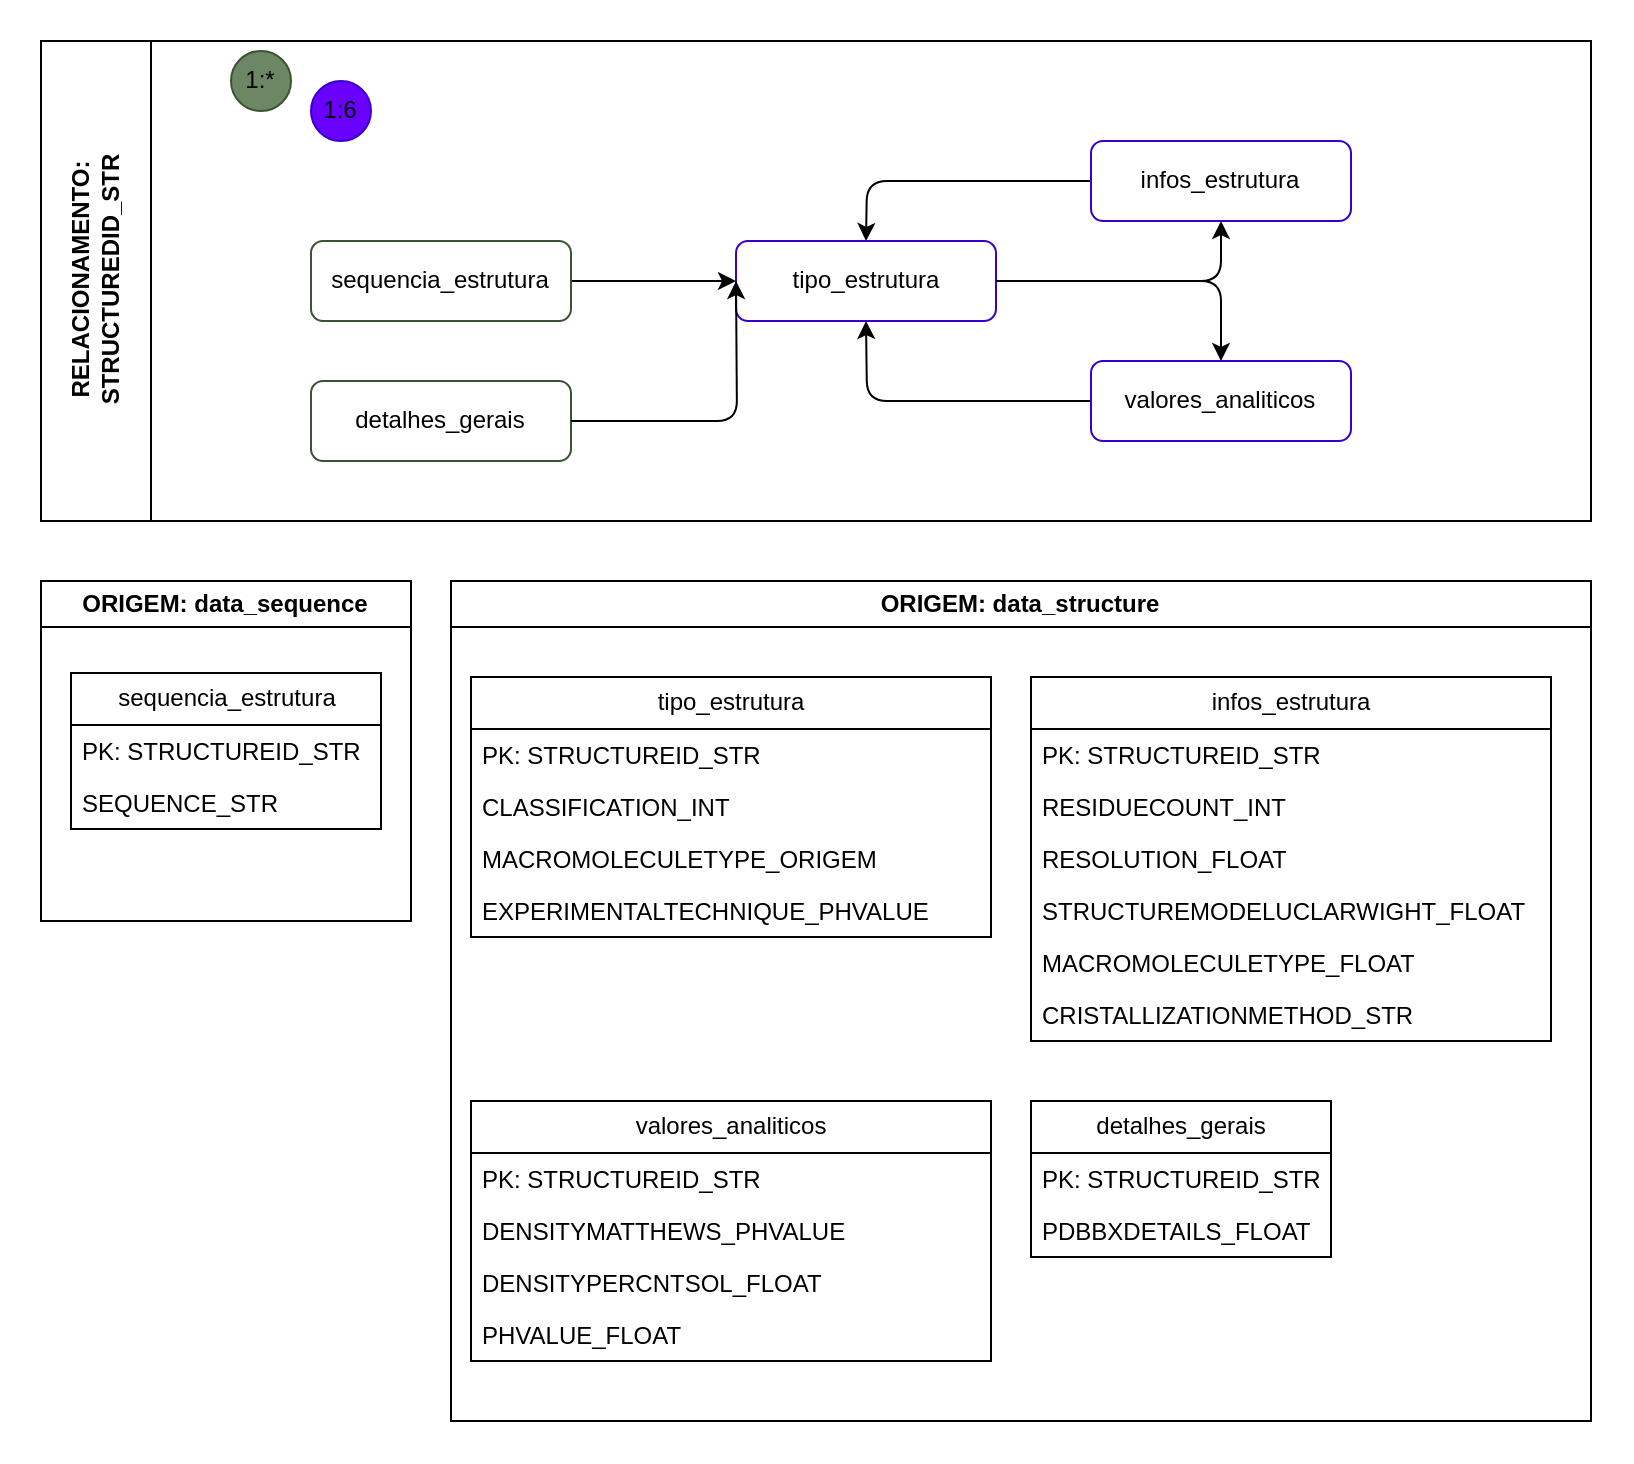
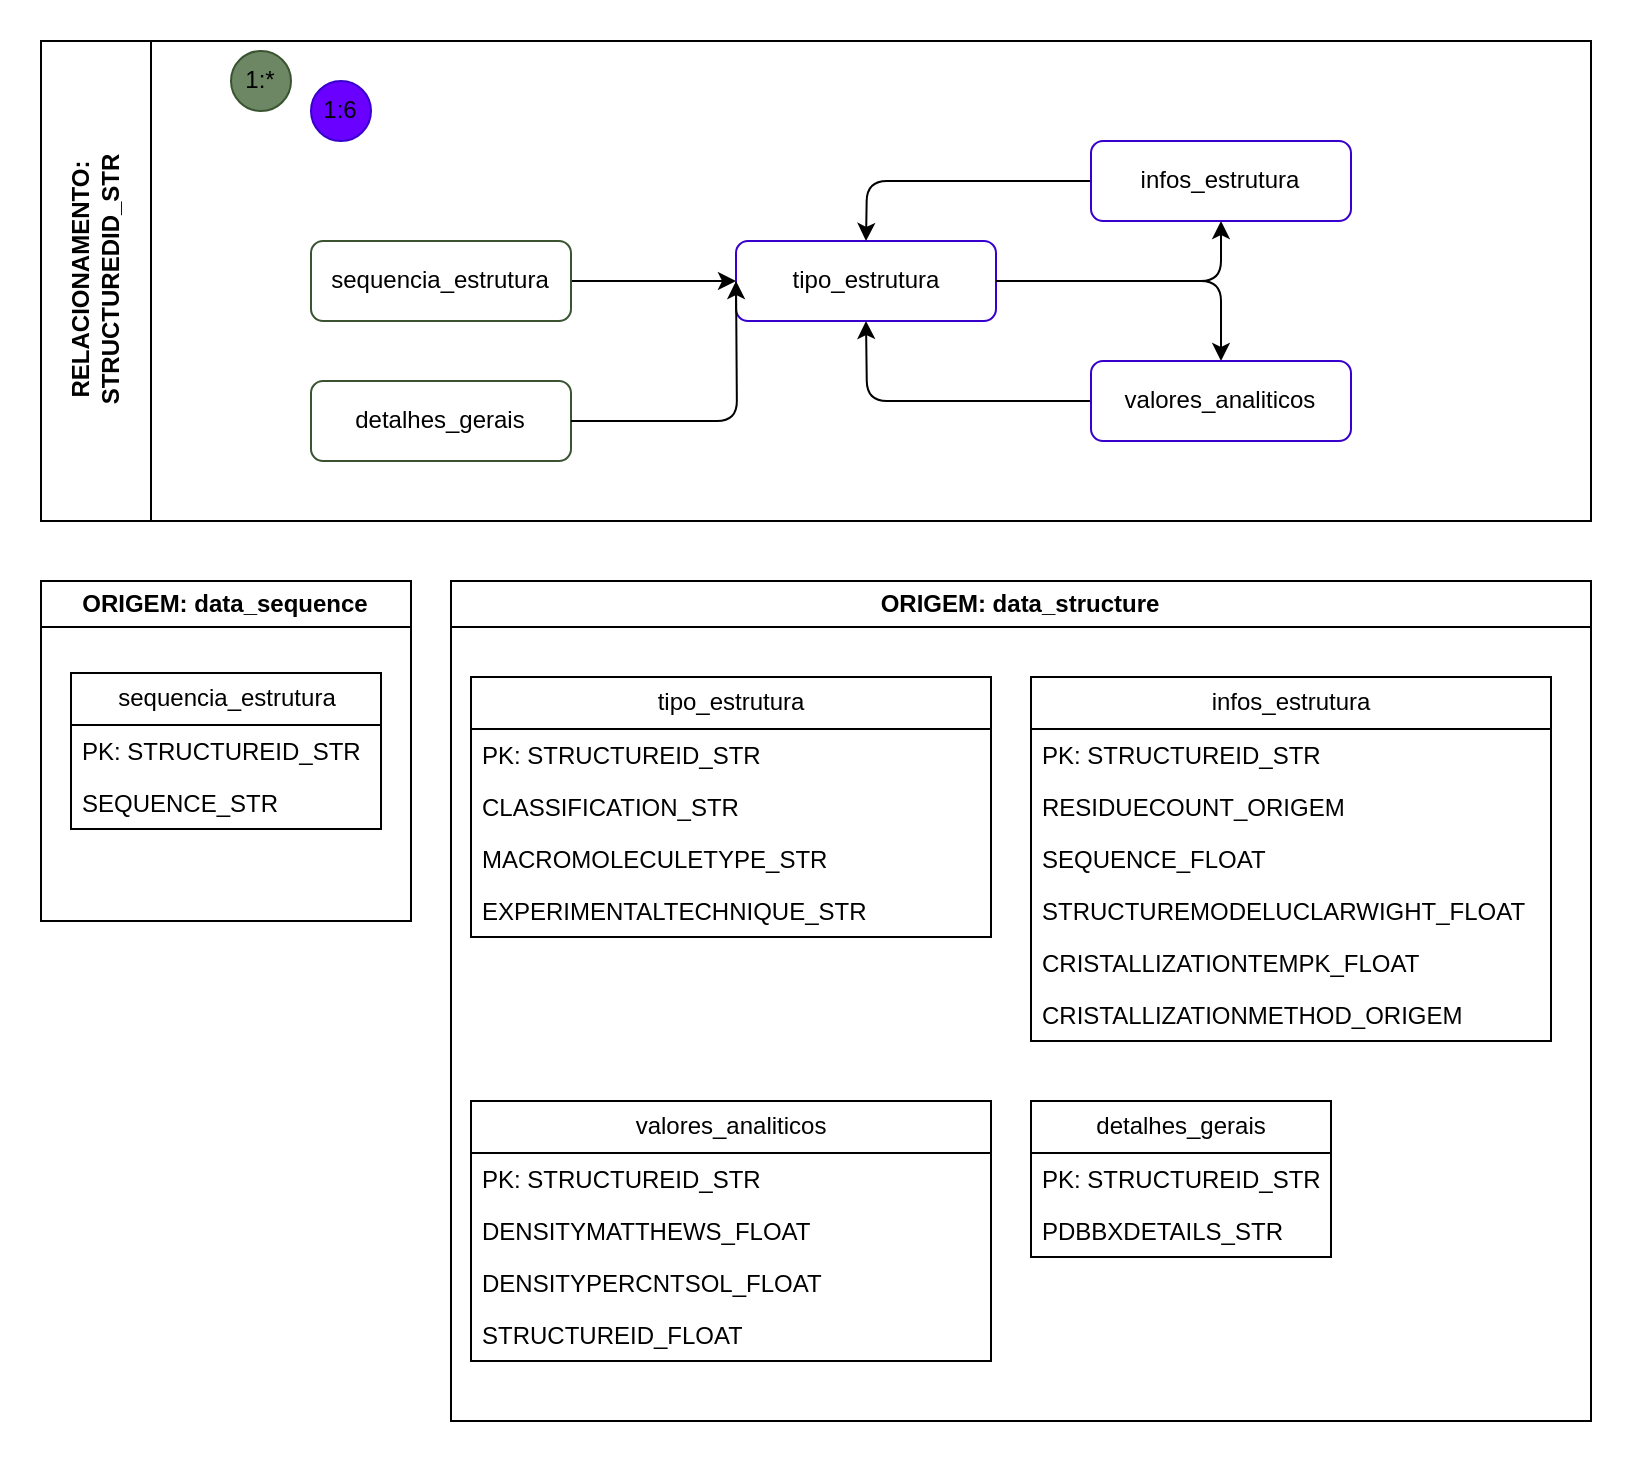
(604, 809) -> (604, 809)
(1151, 809) -> (1171, 809)
(644, 861) -> (624, 861)
(1151, 861) -> (1137, 861)
(678, 913) -> (651, 913)
(1198, 965) -> (1218, 965)
(1211, 1017) -> (1231, 1017)
(638, 1233) -> (624, 1233)
(1164, 1233) -> (1151, 1233)
(570, 1337) -> (597, 1337)
